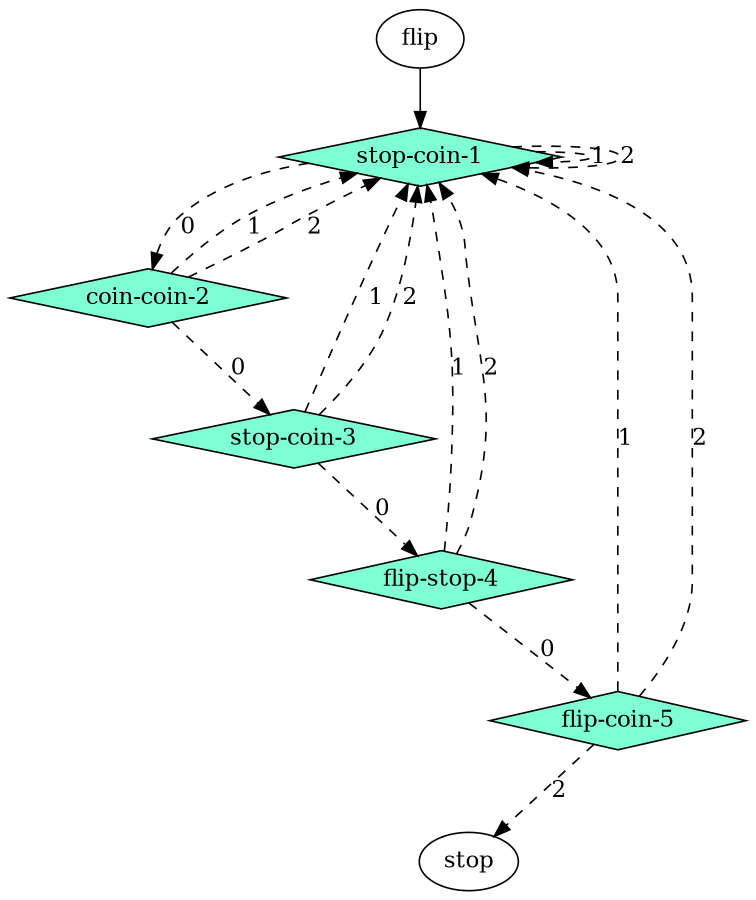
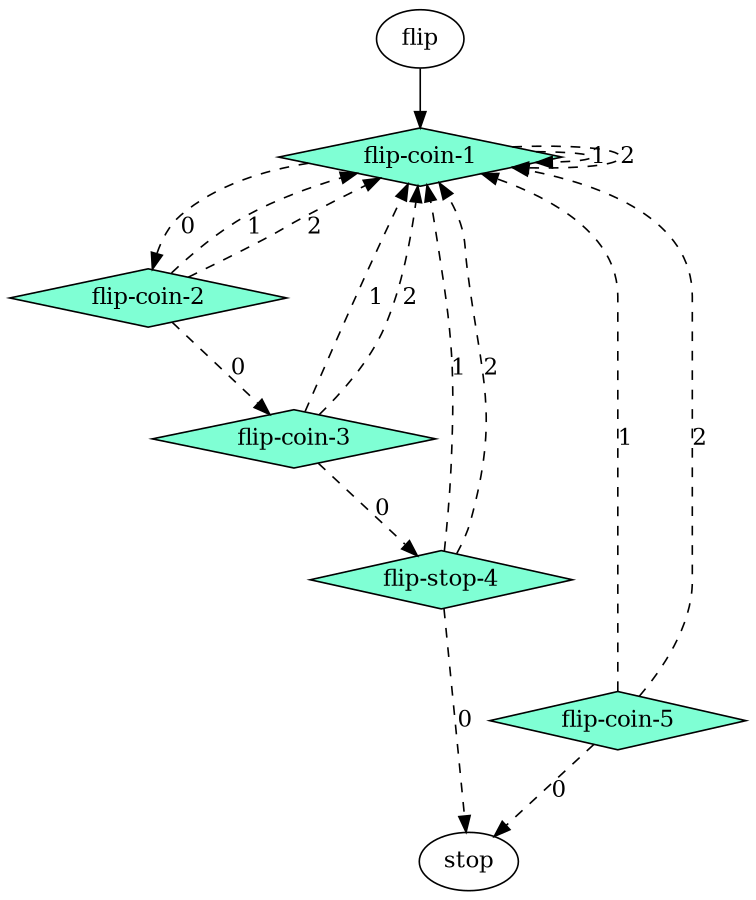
(420, 157) -> (420, 157)
(148, 298) -> (148, 298)
(294, 439) -> (294, 439)
(523, 645) -> (454, 712)
(560, 791) -> (560, 791)
